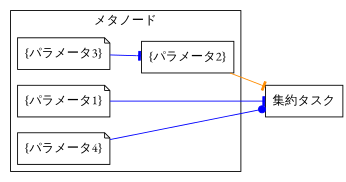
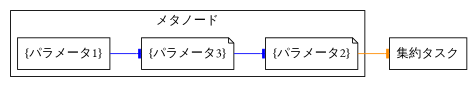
(188, 57) -> (312, 54)
(64, 101) -> (64, 54)
(186, 101) -> (123, 54)
(64, 149) -> none
